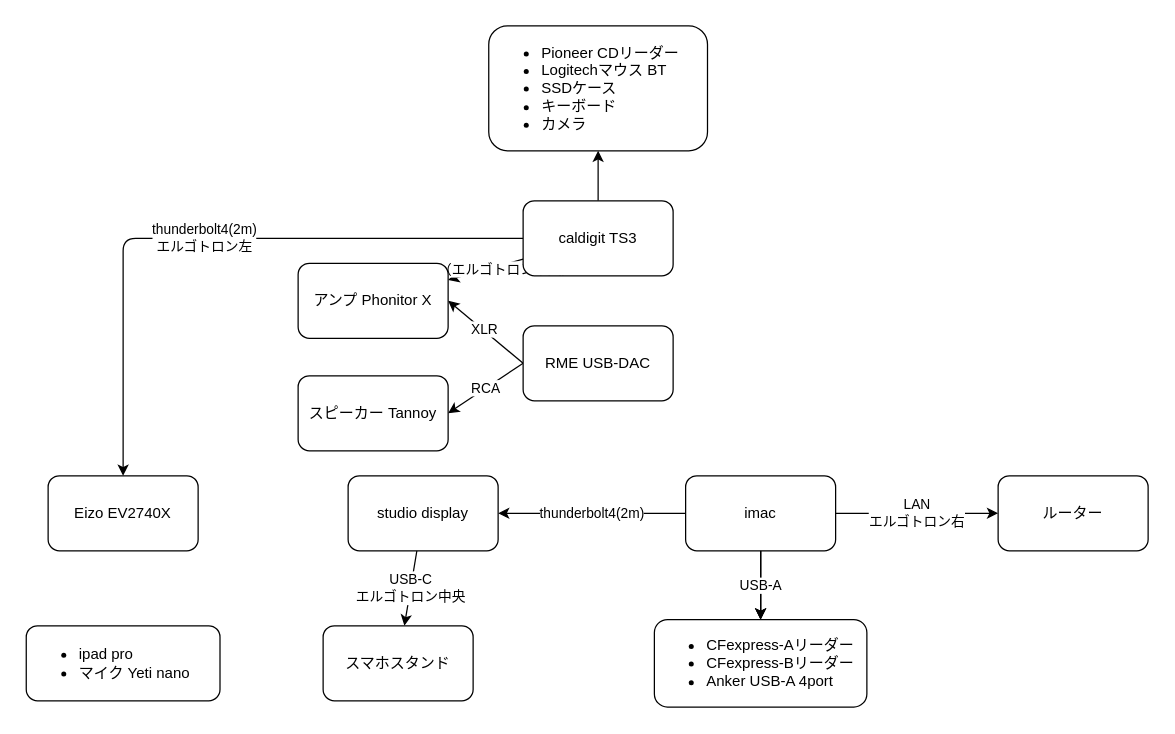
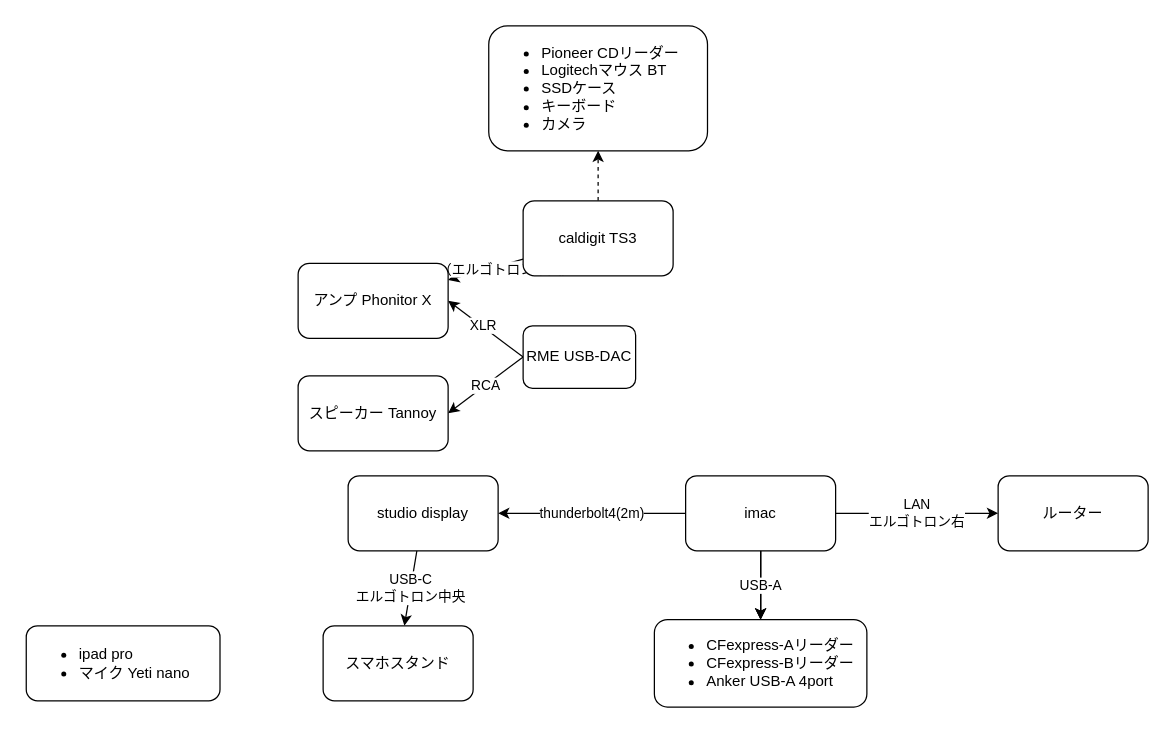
(598, 180) -> (598, 180)
(376, 238) -> none
(598, 363) -> (579, 357)
(123, 513) -> none
